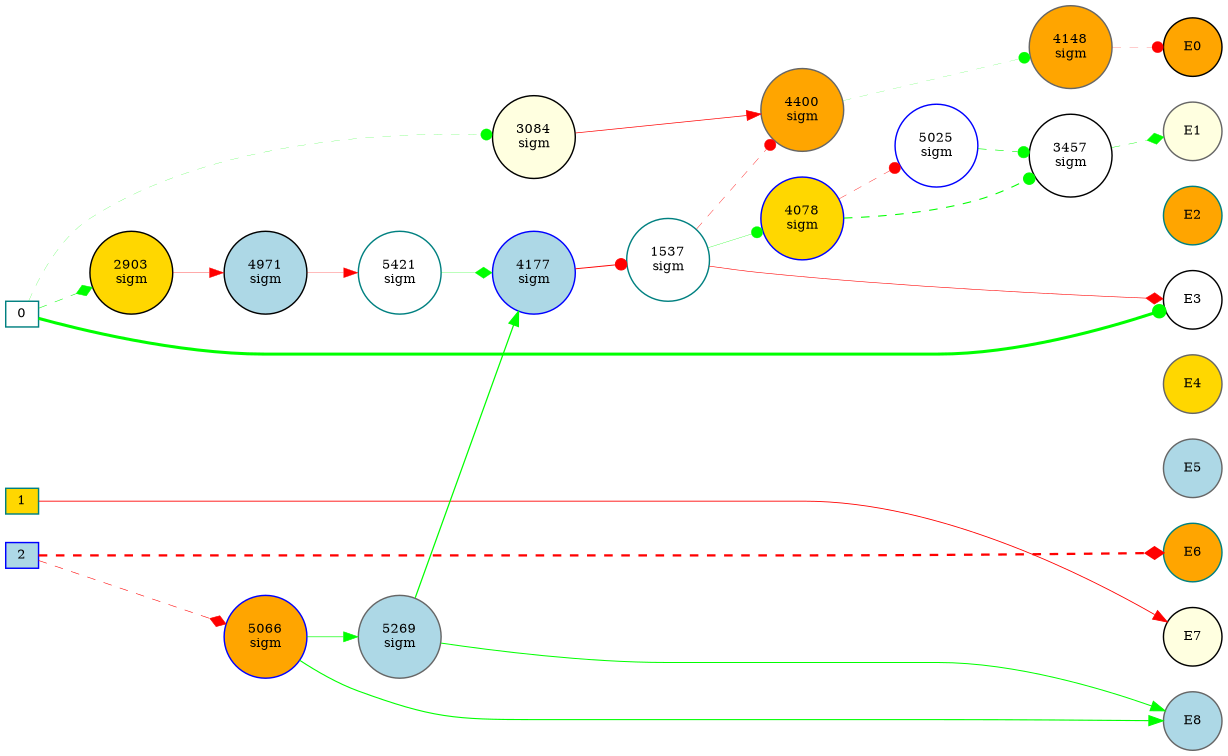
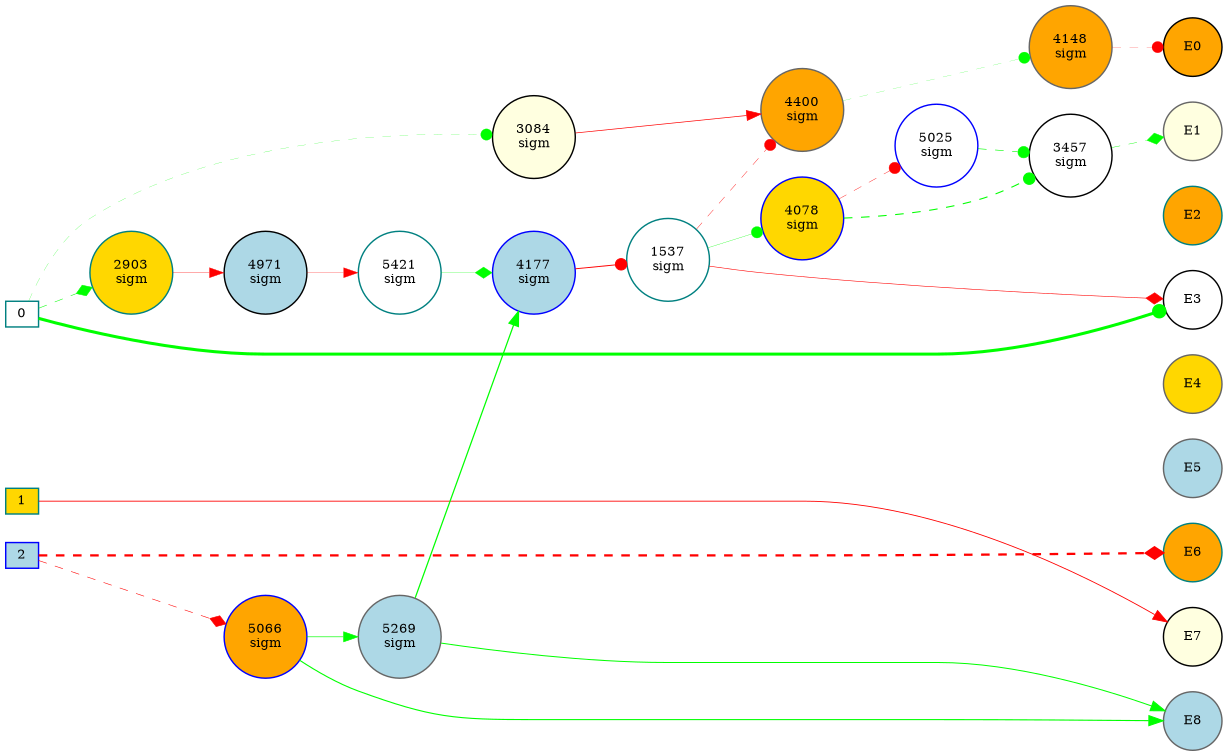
(131, 273) -> (131, 273)
